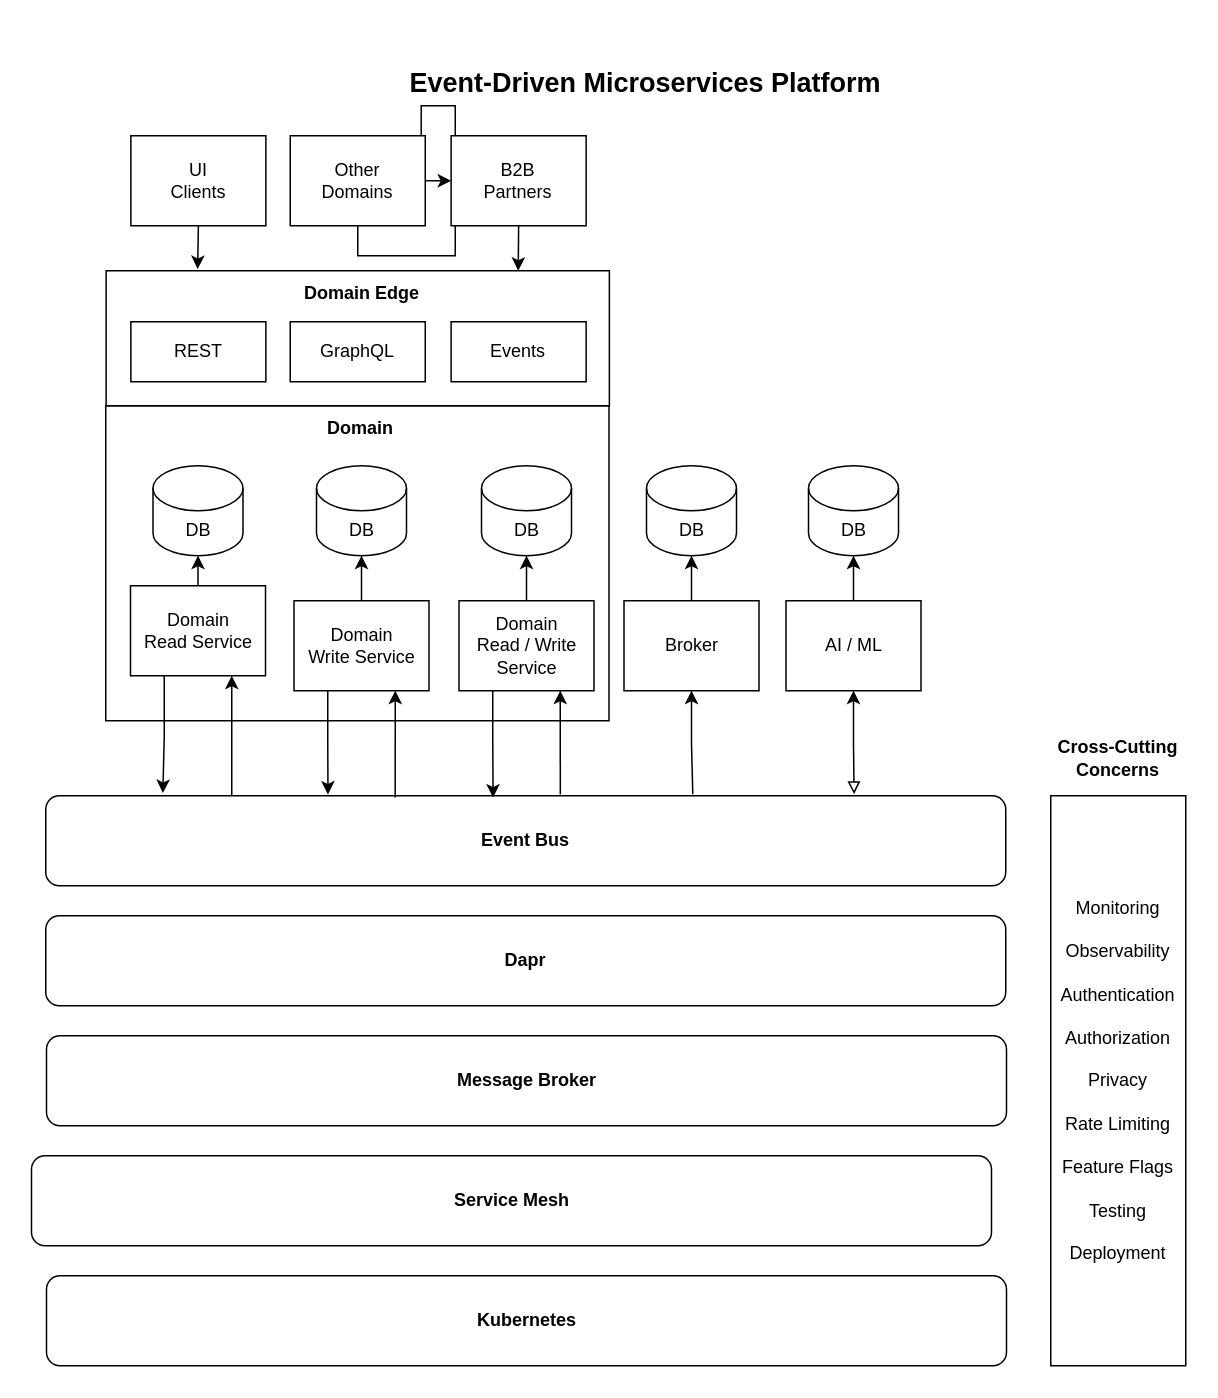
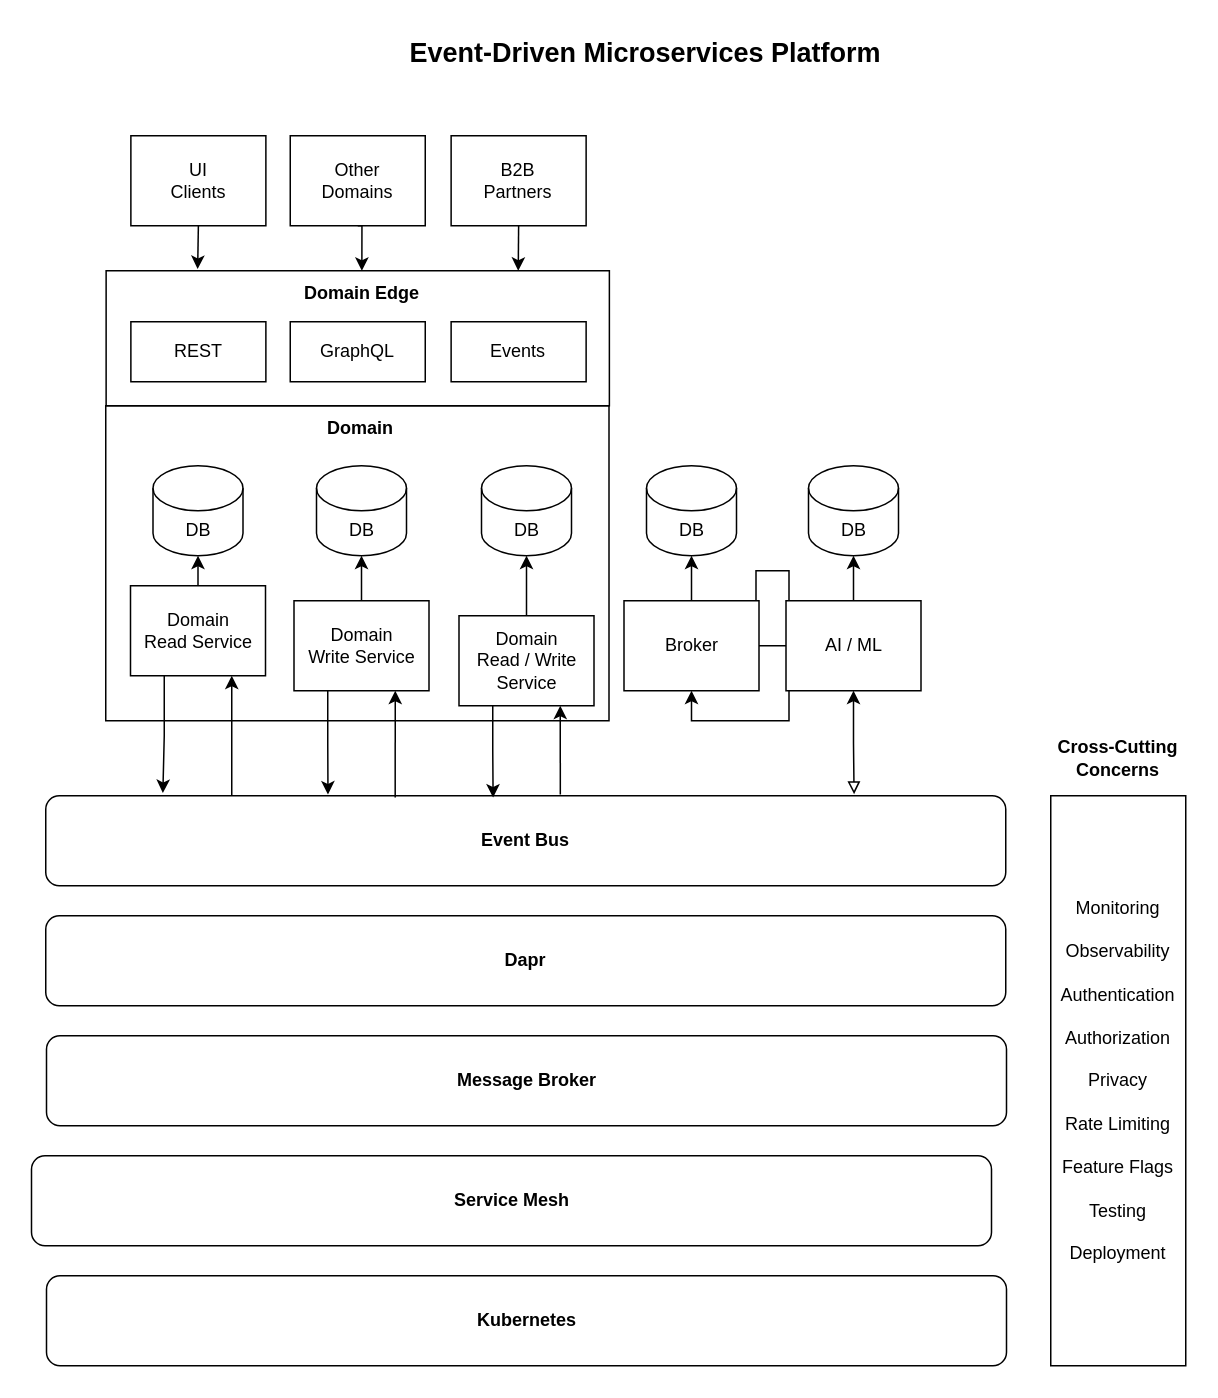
(646, 83) -> (646, 53)
(407, 256) -> (362, 241)
(527, 646) -> (527, 661)
(692, 755) -> (754, 721)
